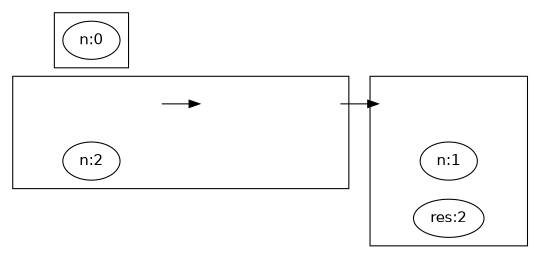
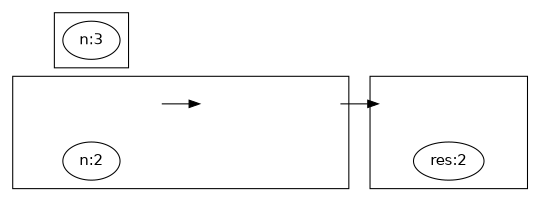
(91, 40) -> (91, 40)
(449, 161) -> none
